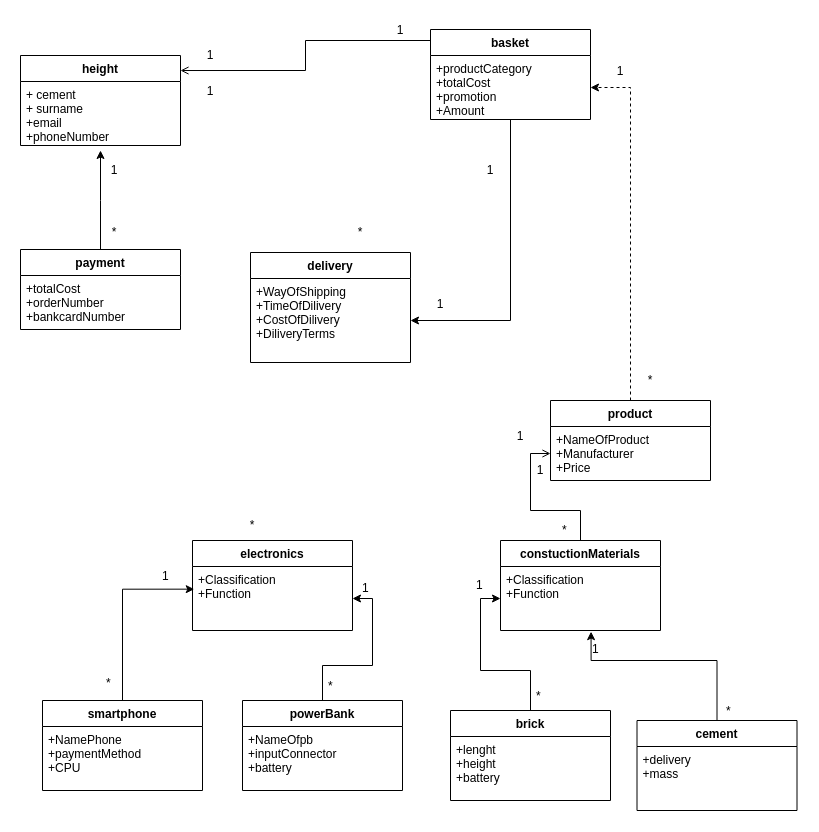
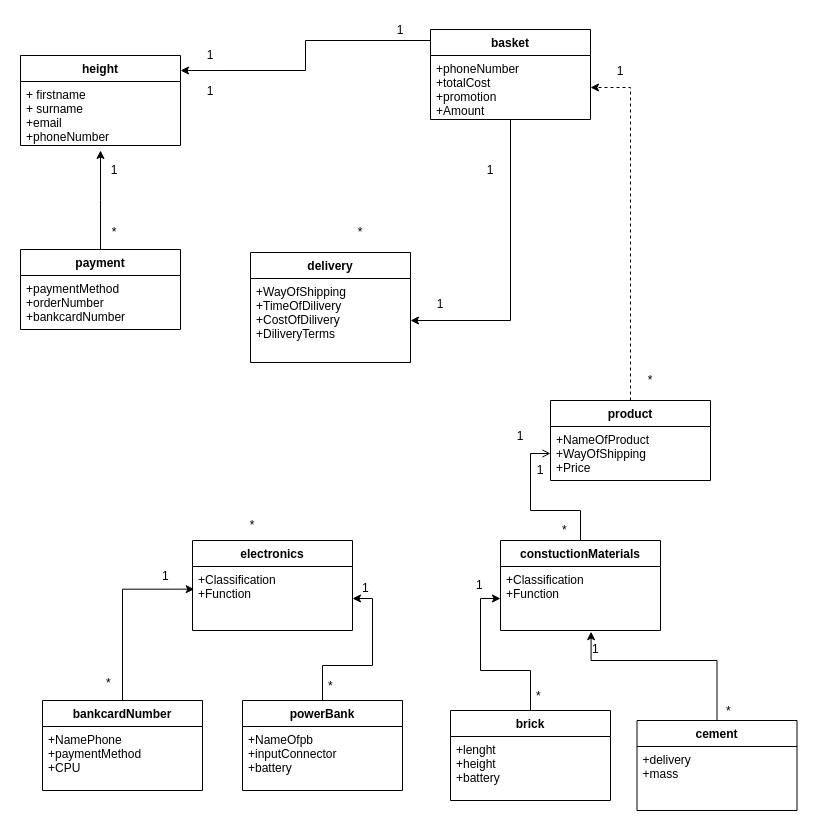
(490, 69) -> (476, 69)
(187, 71) -> (189, 71)
(51, 95) -> (60, 95)
(58, 289) -> (73, 289)
(603, 440) -> (603, 440)
(122, 714) -> (122, 714)
